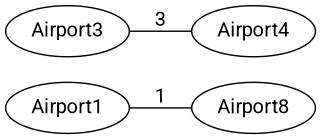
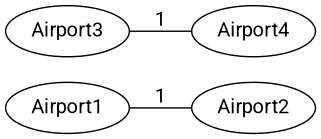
(161, 21) -> (161, 21)
(254, 108) -> (254, 108)
